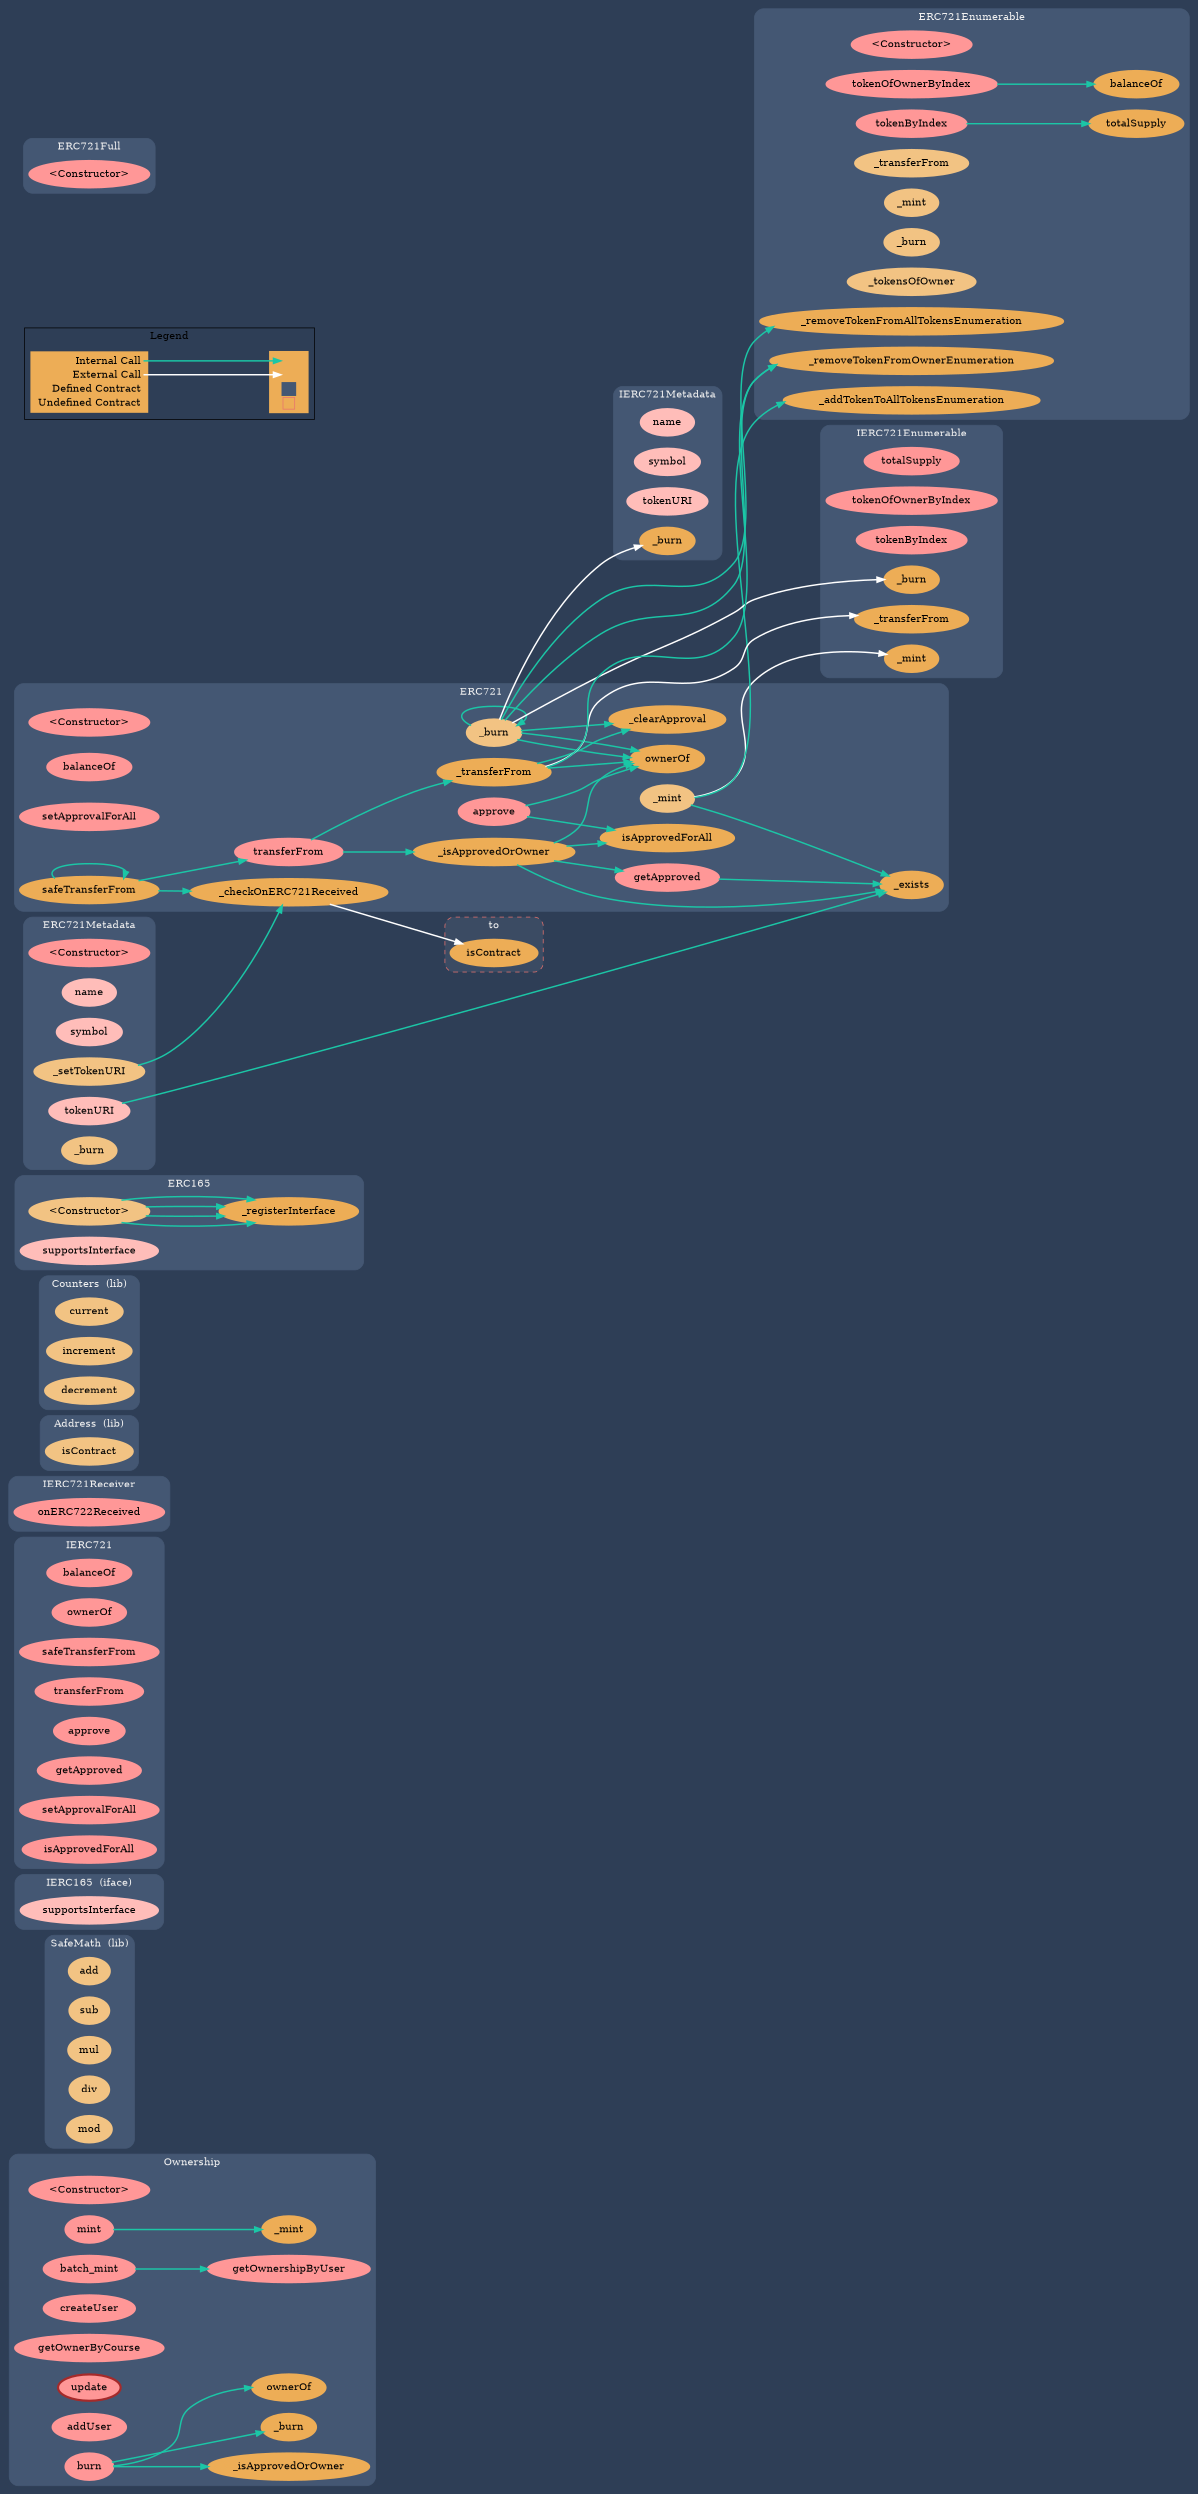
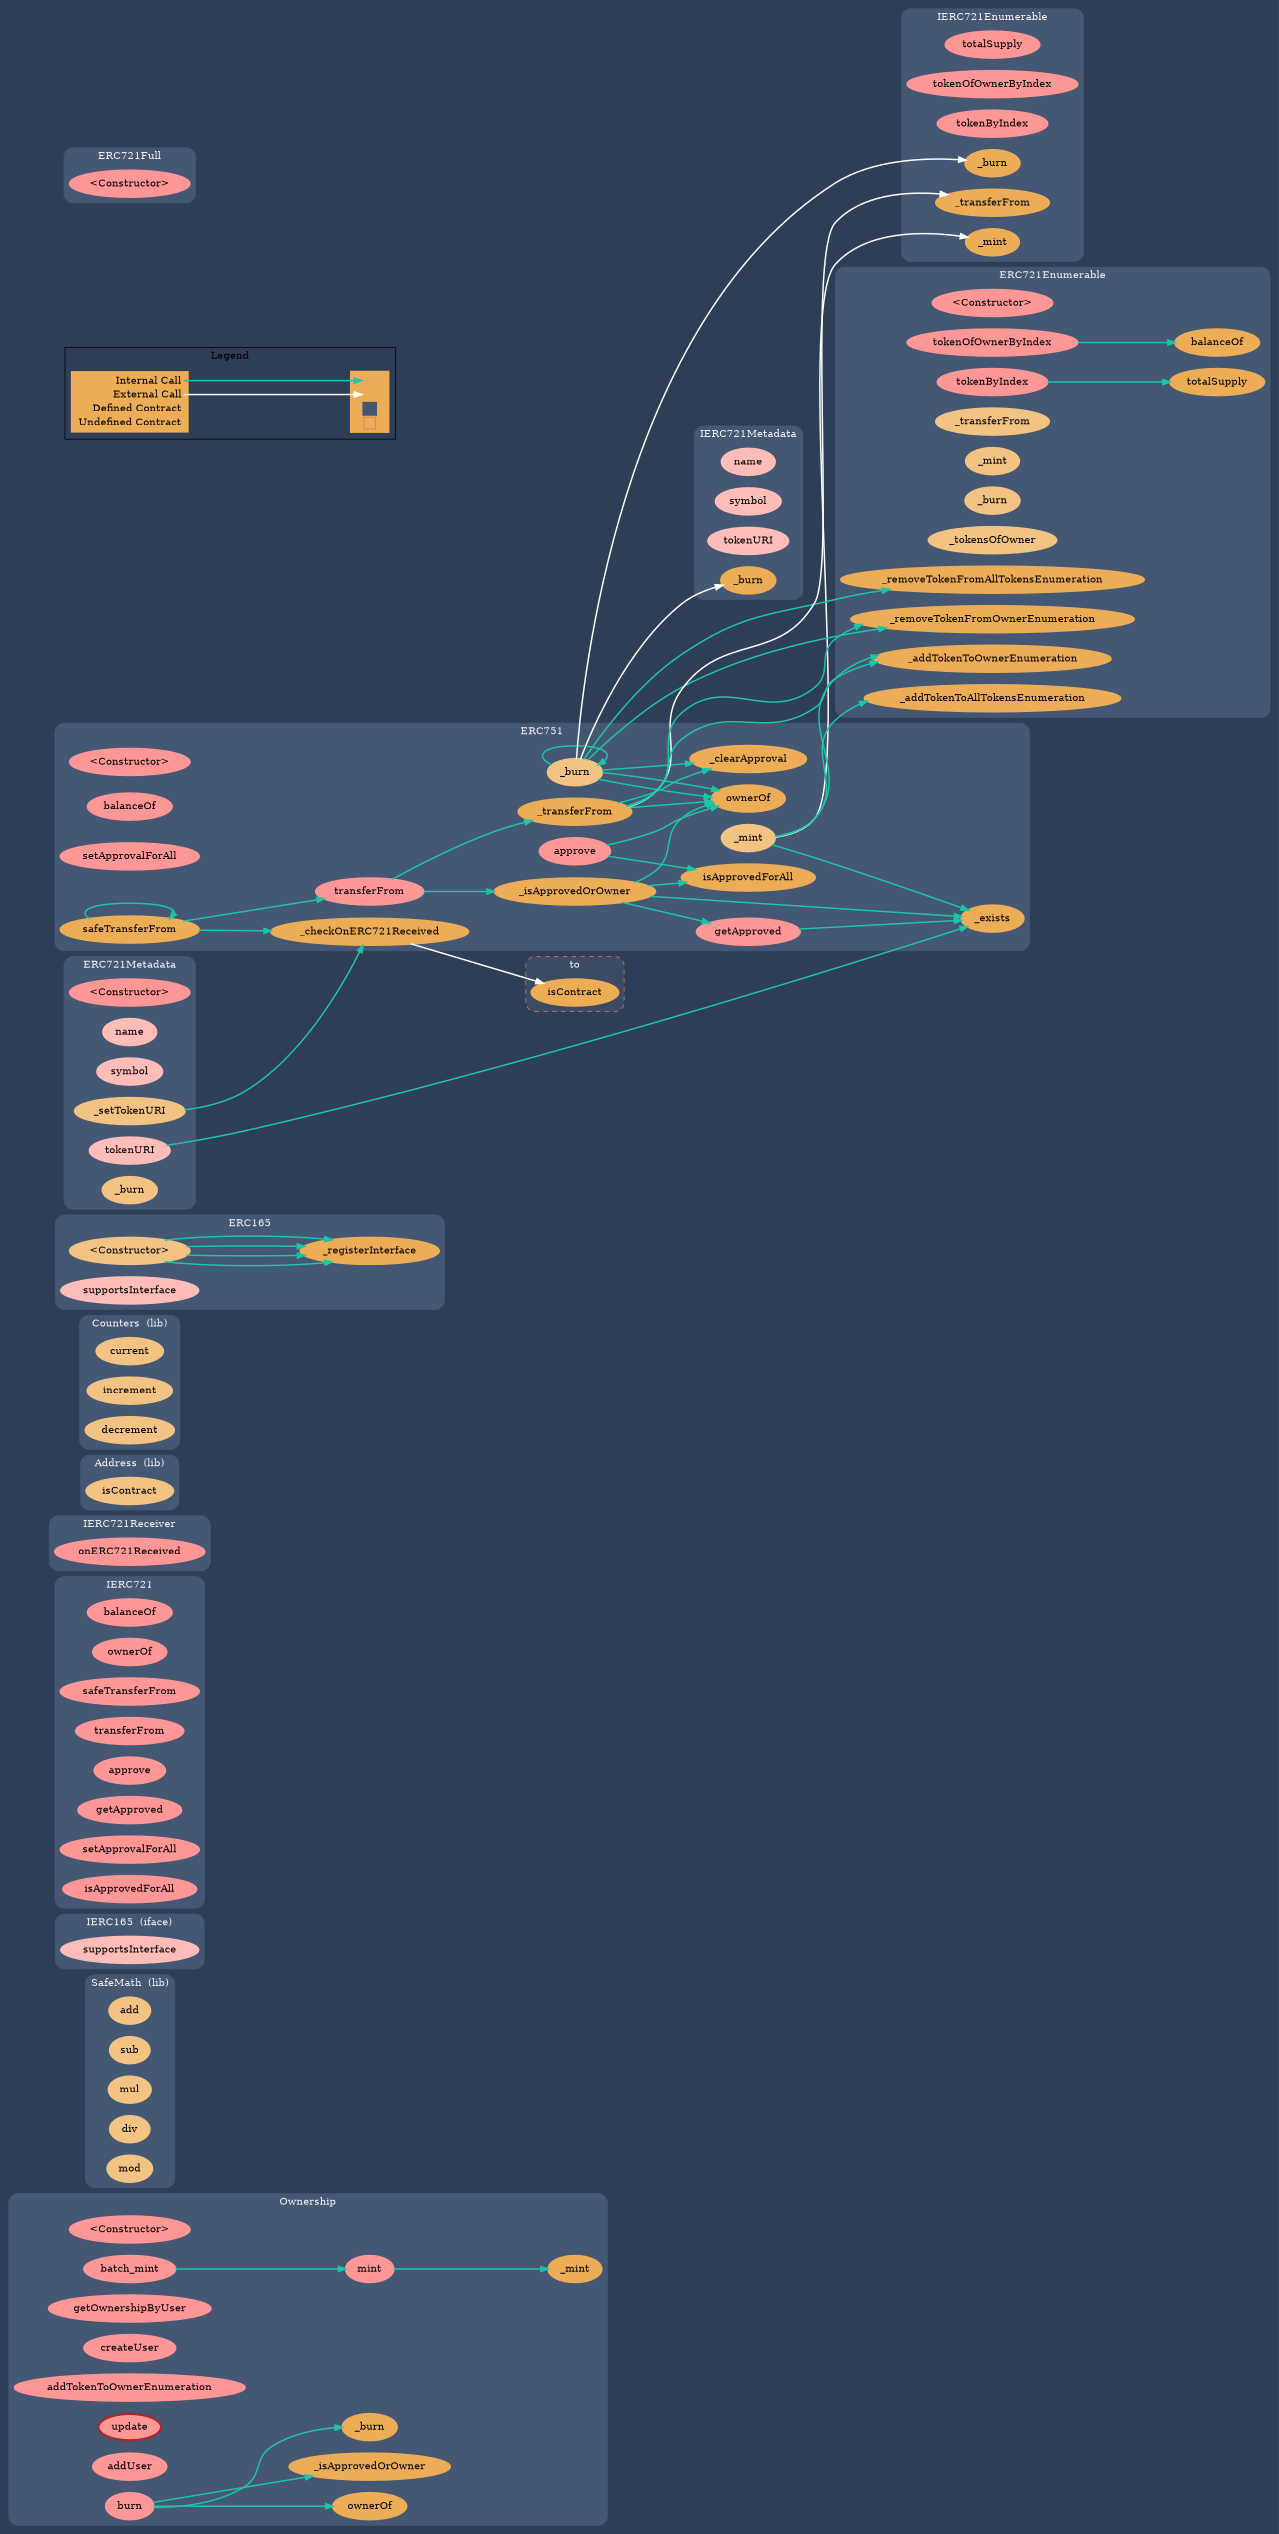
none -> (993, 659)
(481, 692) -> (542, 732)
(89, 1512) -> (130, 1552)
(168, 2269) -> (257, 2269)
(89, 2348) -> (130, 2388)
